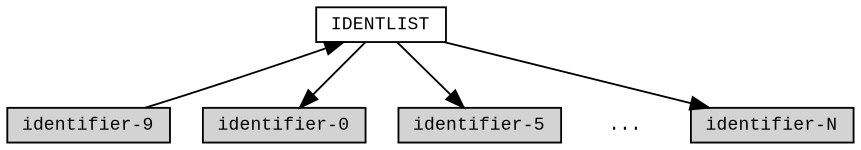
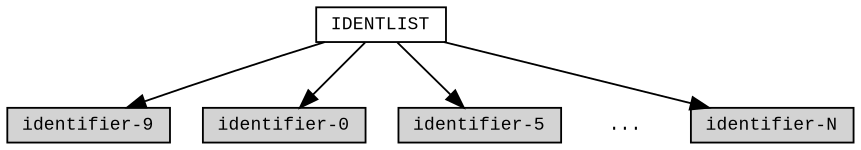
(236, 79) -> (235, 71)
